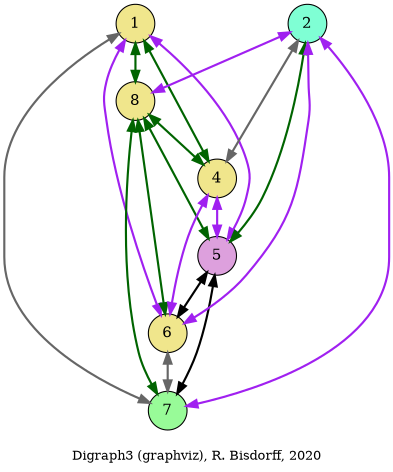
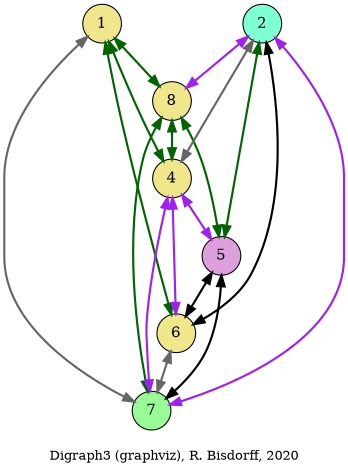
(231, 126) -> none
(118, 178) -> (133, 167)
(291, 204) -> (274, 198)
(152, 217) -> none
none -> (150, 294)
